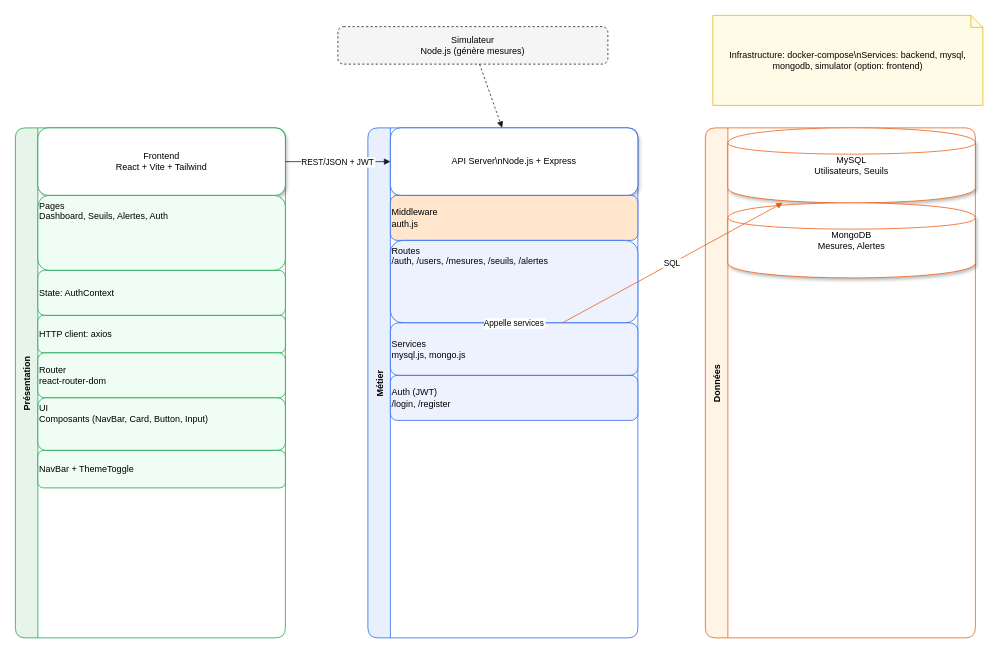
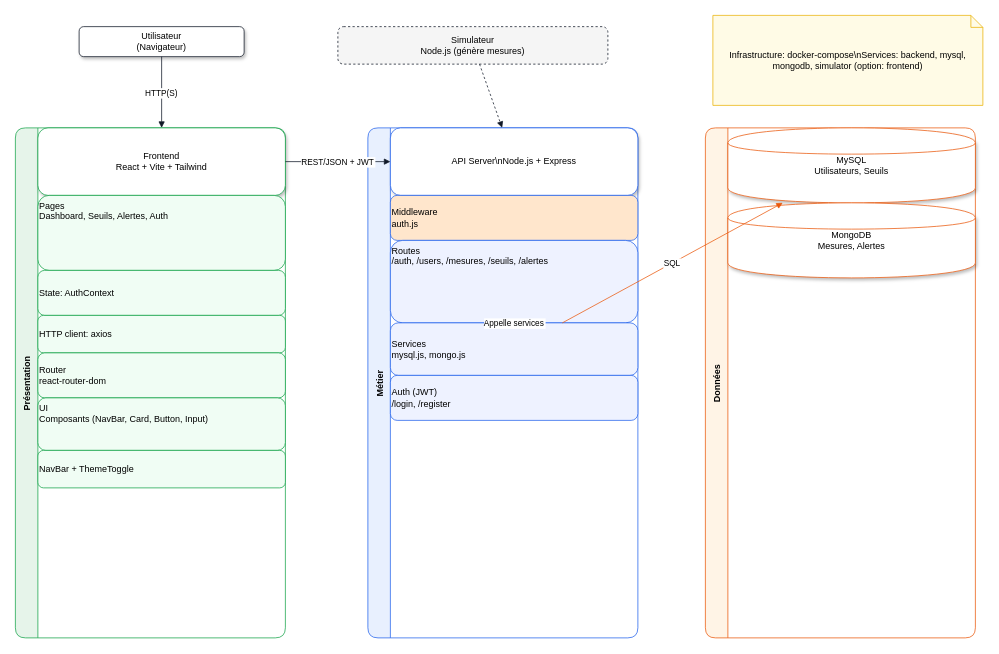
none -> (162, 42)
none -> (162, 89)
